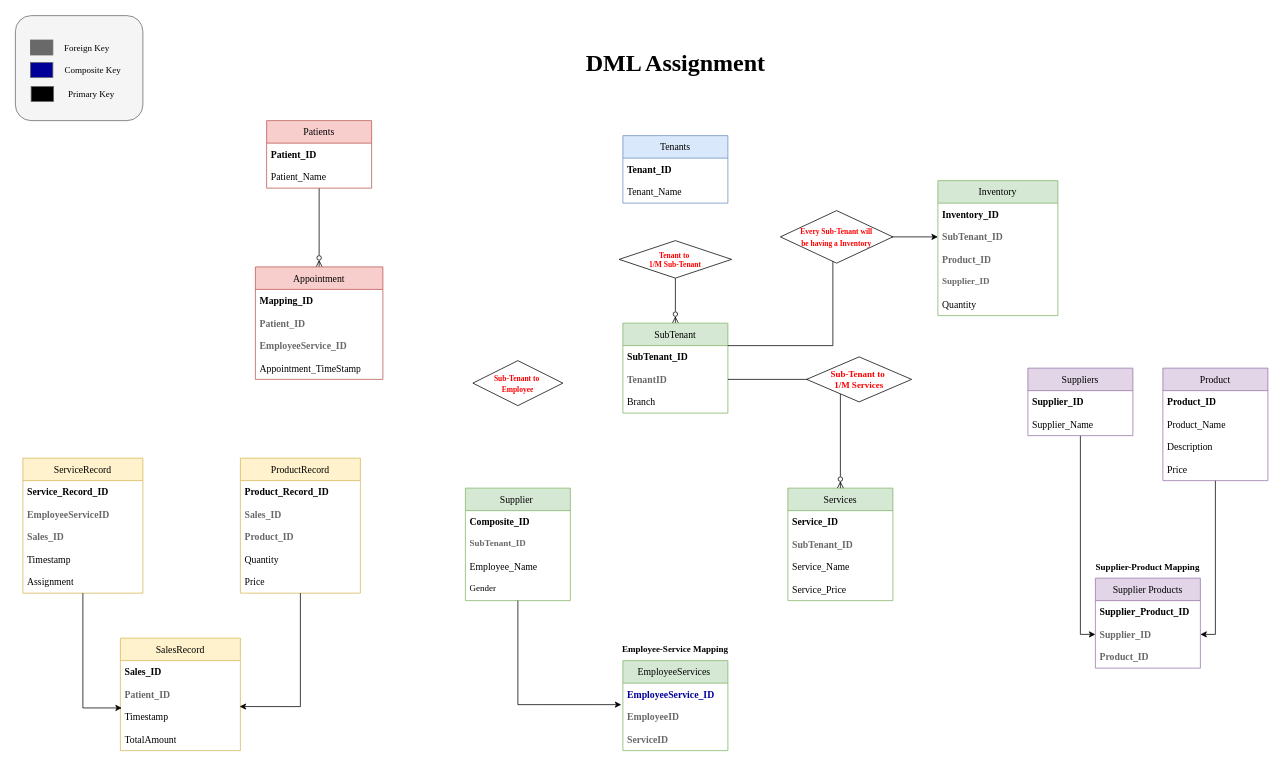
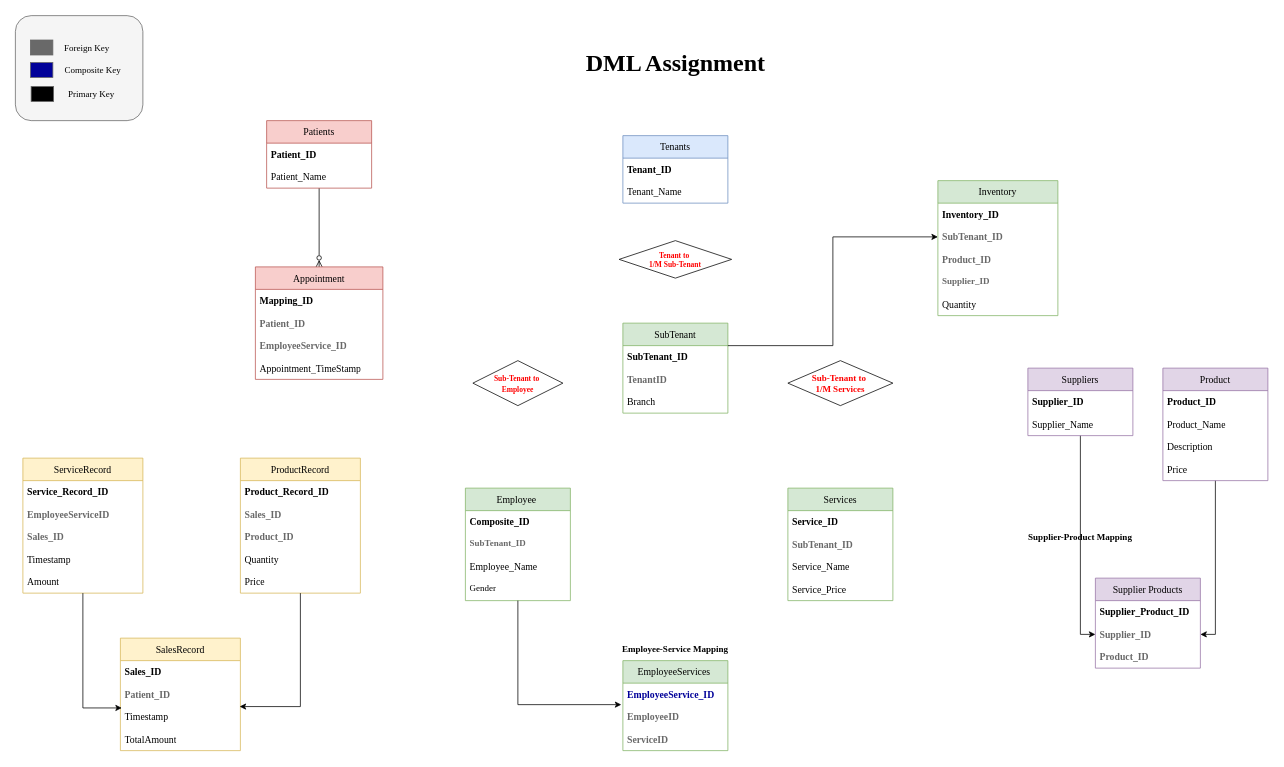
(837, 237) -> none
(675, 294) -> none
(833, 379) -> none
(859, 379) -> (840, 383)
(518, 499) -> (518, 499)
(1148, 567) -> (1080, 537)
(53, 582) -> (44, 582)
